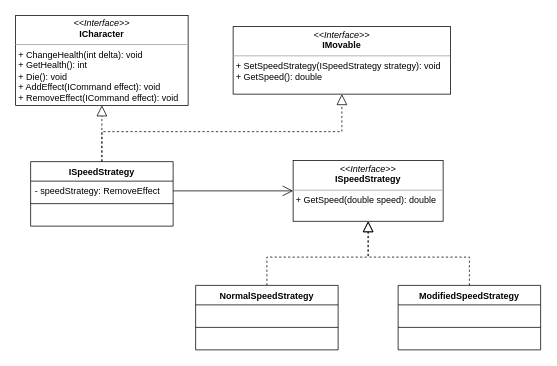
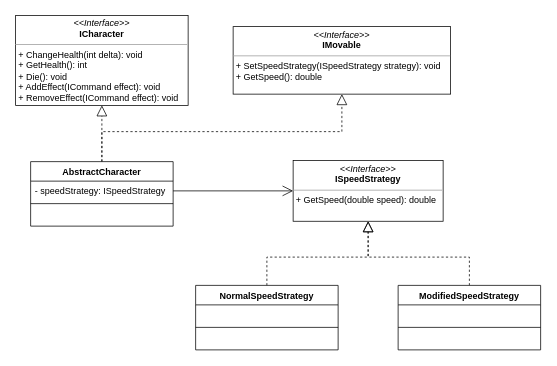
(101, 172) -> (101, 172)
(104, 191) -> (109, 191)
